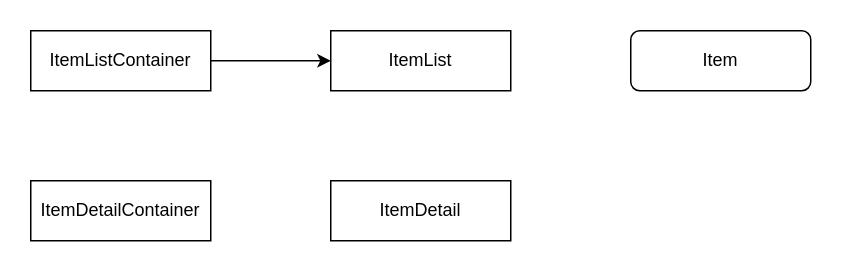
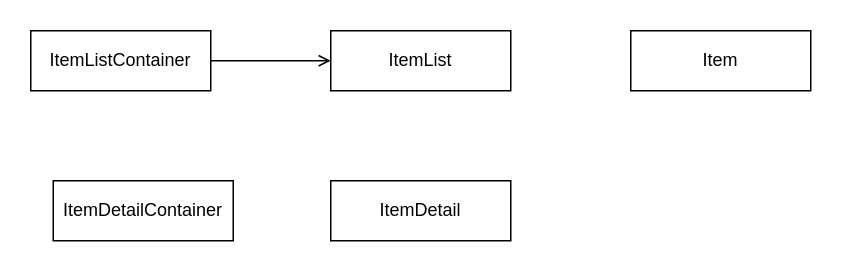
(319, 61) -> (321, 61)
(721, 61) -> (721, 61)
(121, 211) -> (143, 211)
